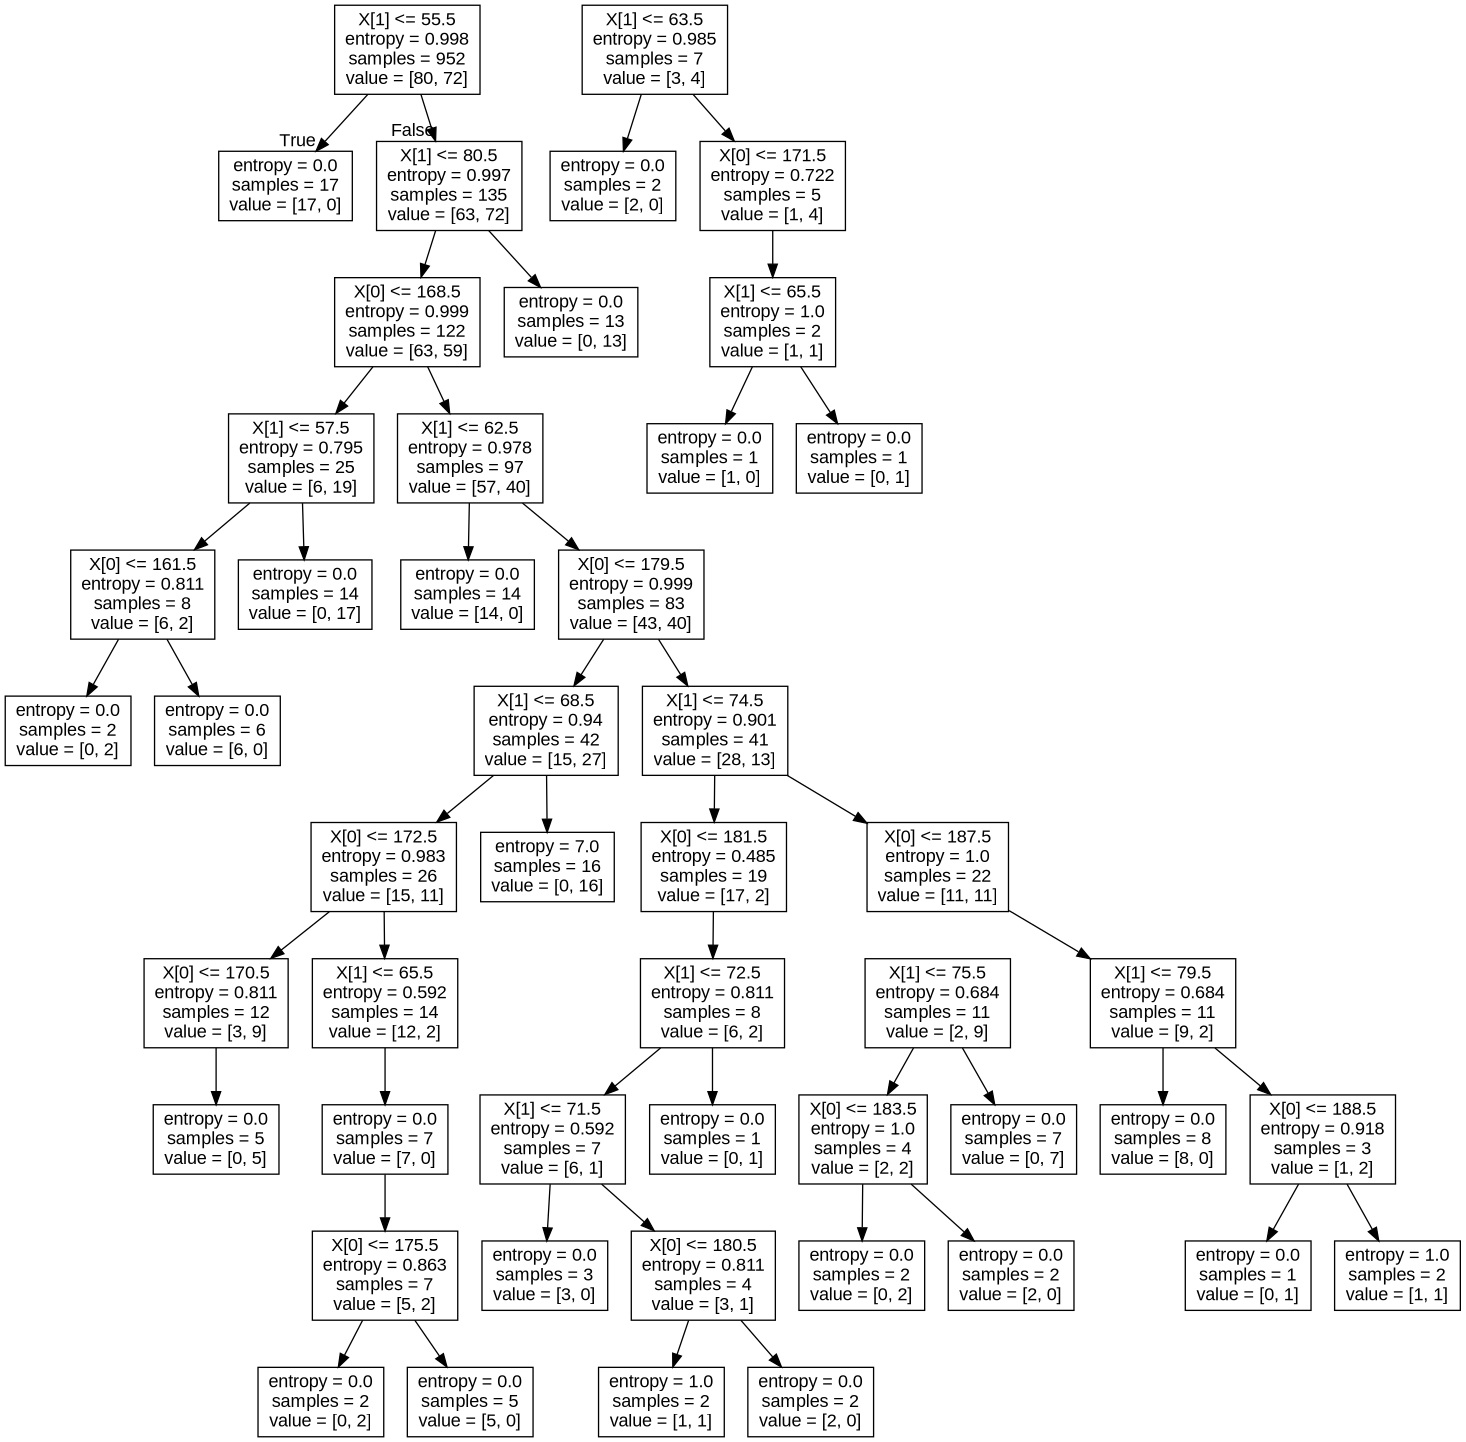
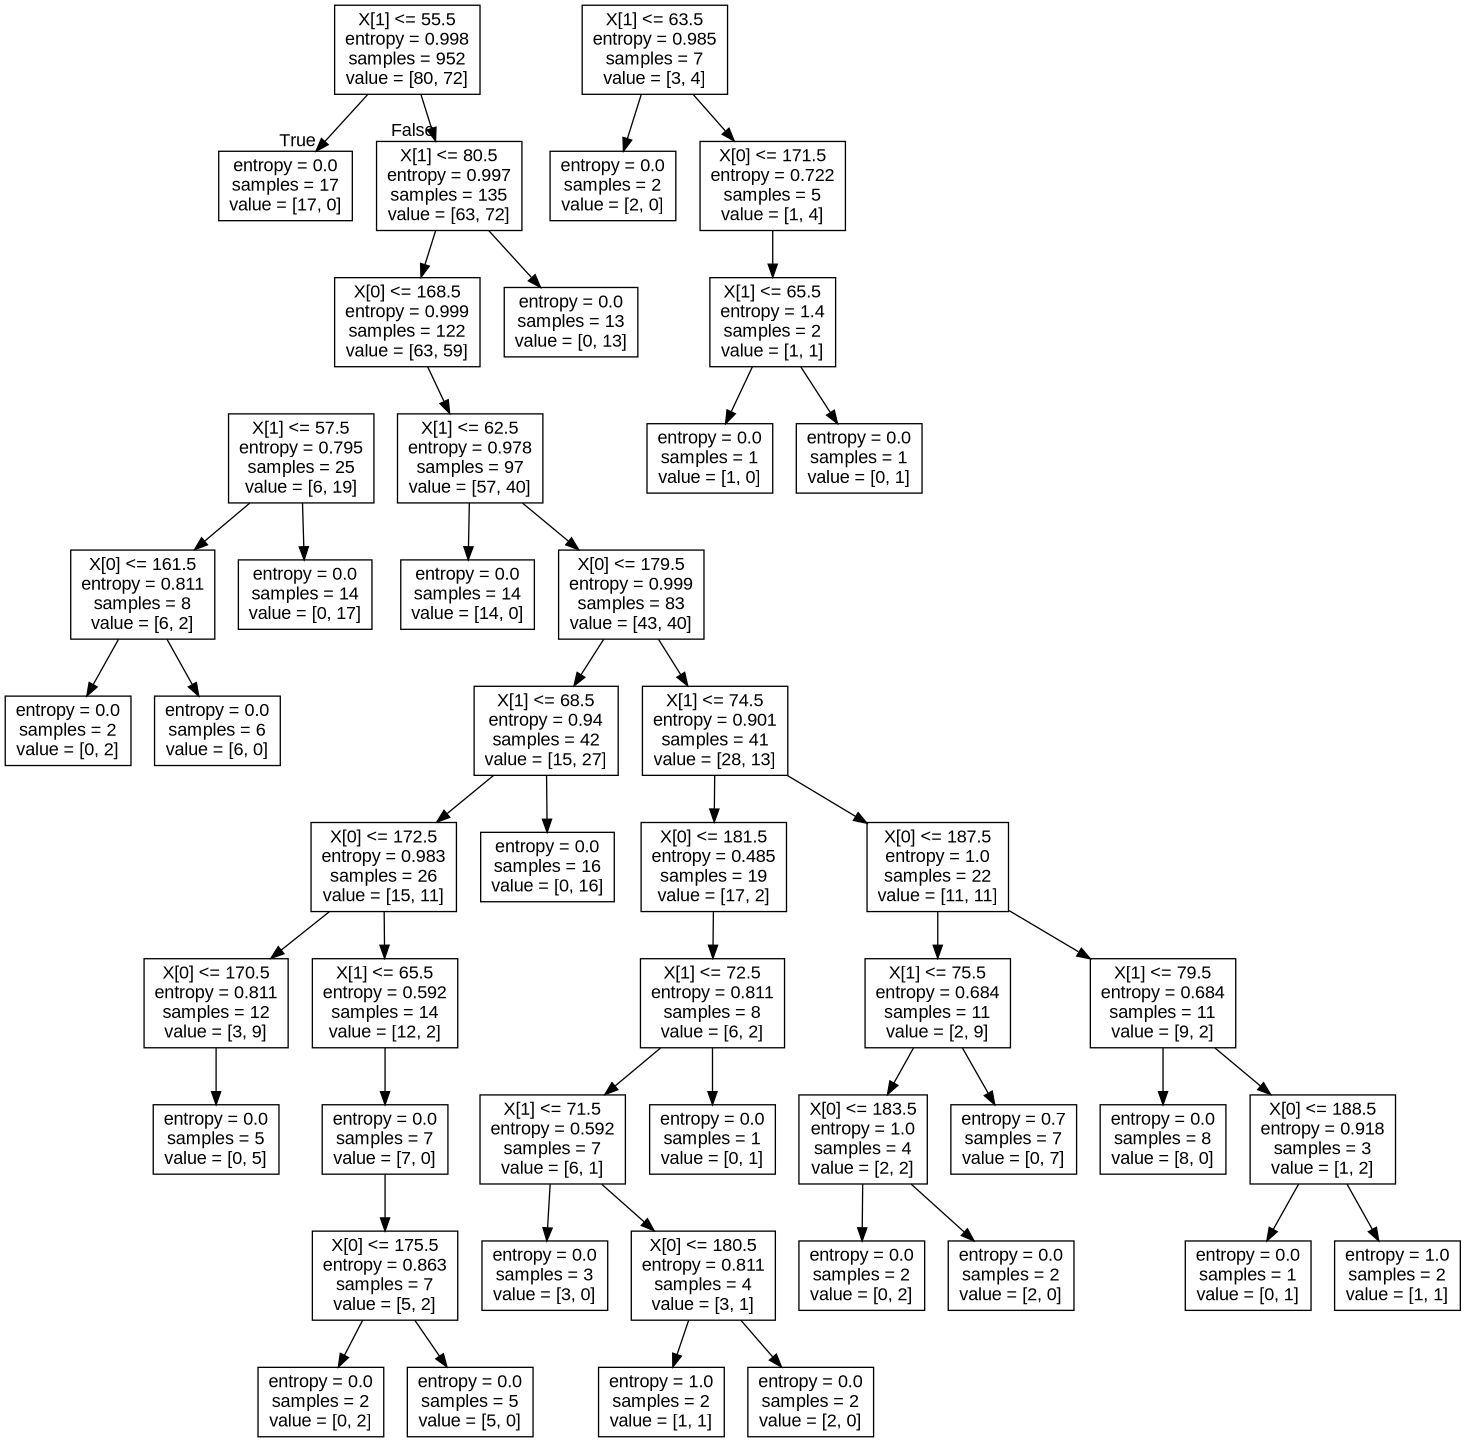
(773, 322) -> (773, 322)
(359, 385) -> none
(547, 867) -> (547, 867)
none -> (938, 928)
(1014, 1139) -> (1014, 1139)
